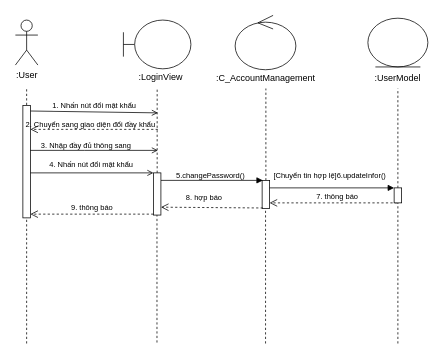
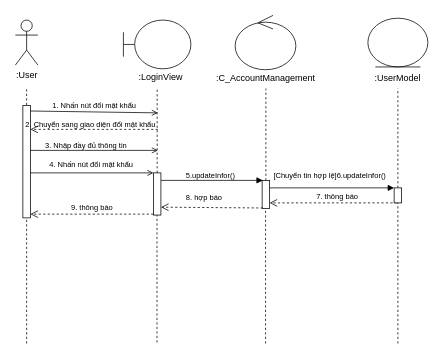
(91, 124) -> (91, 124)
(86, 145) -> (86, 145)
(211, 175) -> (211, 175)
